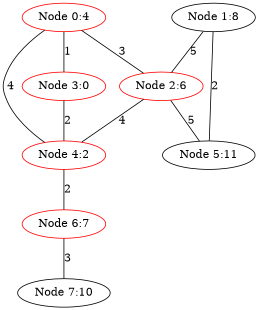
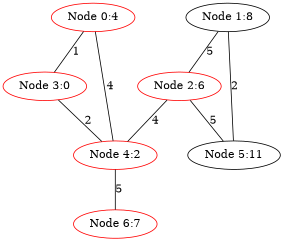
(113, 52) -> none
(68, 190) -> (119, 190)
(64, 293) -> none
